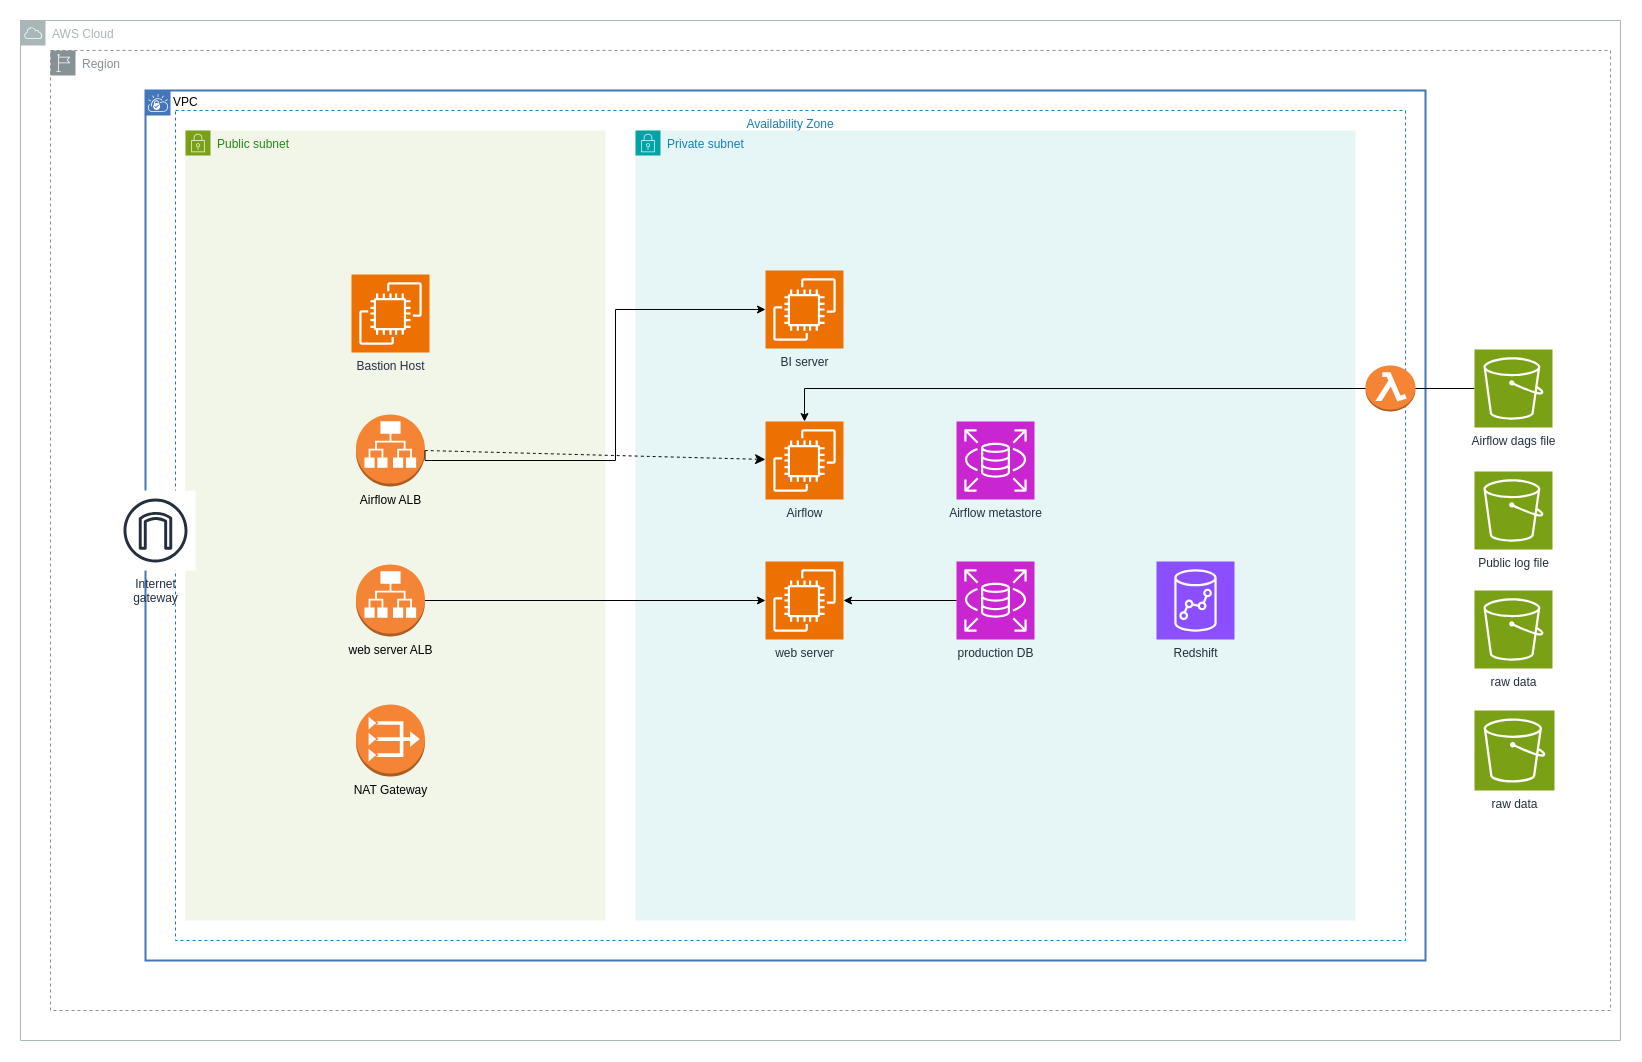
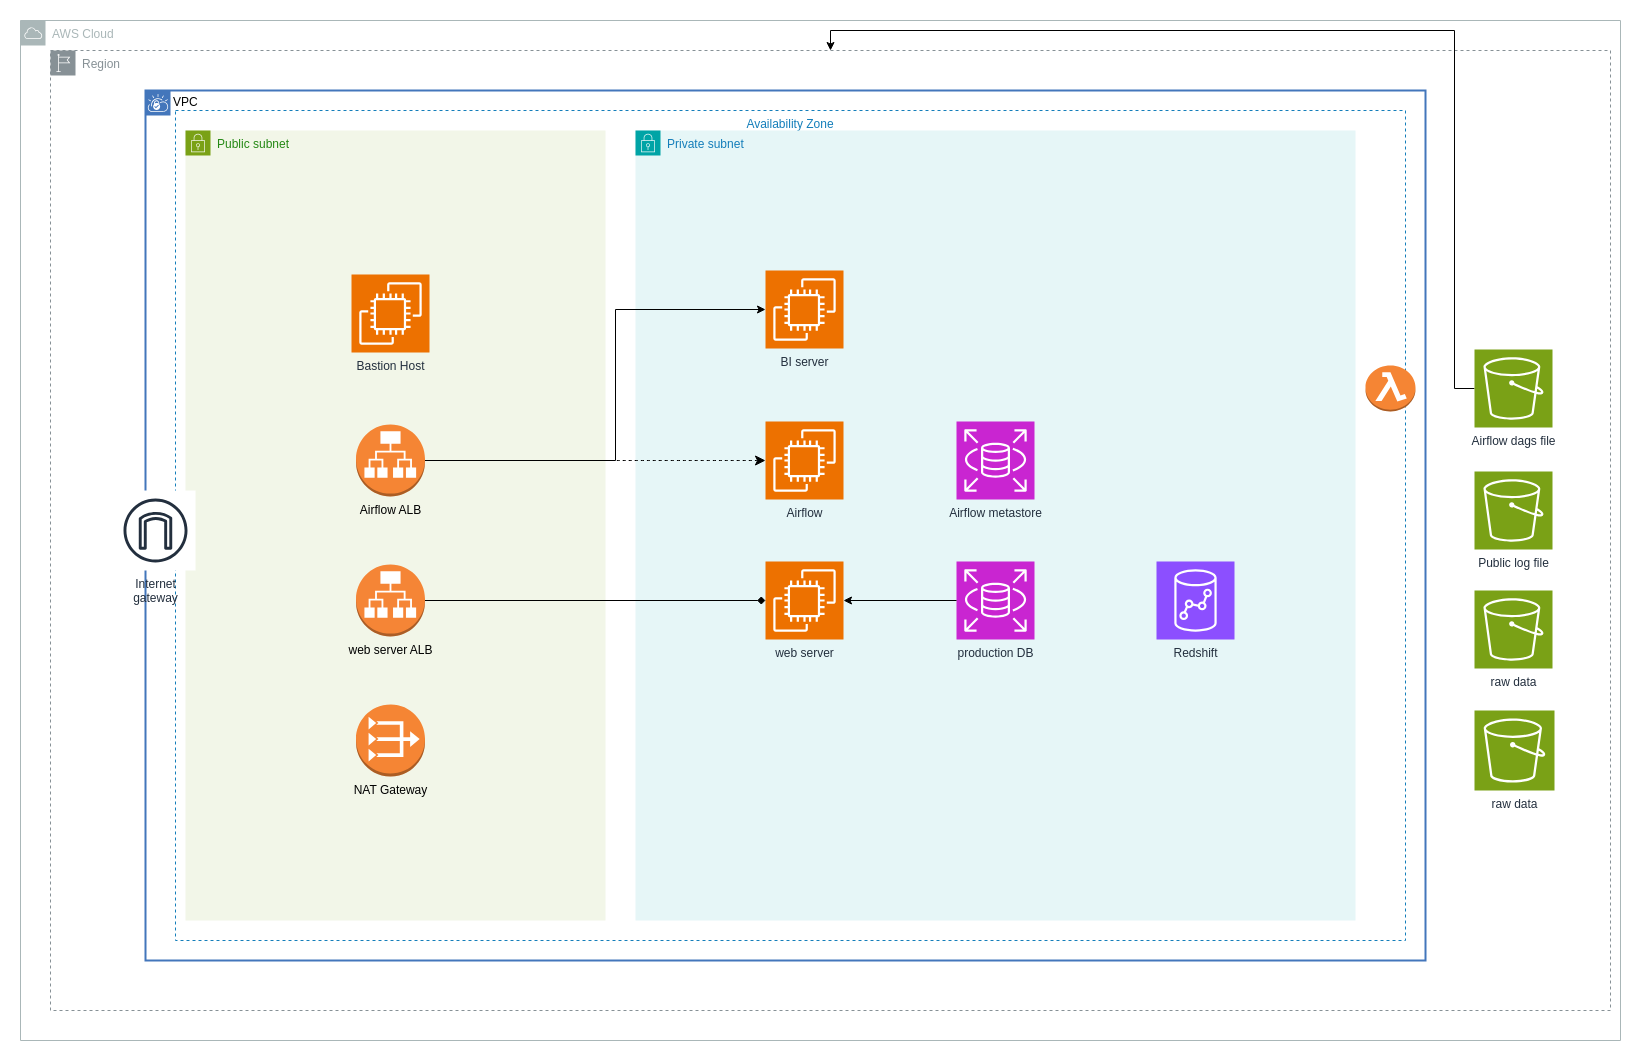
(1073, 389) -> (1317, 31)
(391, 451) -> (391, 461)
(757, 601) -> (757, 601)
